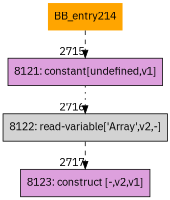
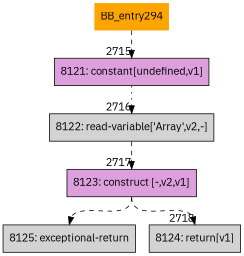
(85, 17) -> (132, 17)
none -> (69, 239)
none -> (195, 239)
